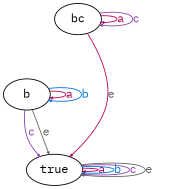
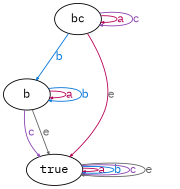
none -> (53, 56)
